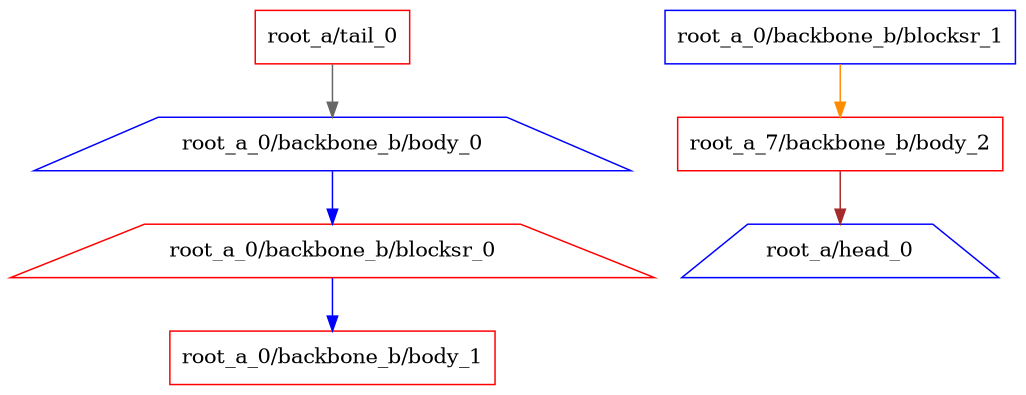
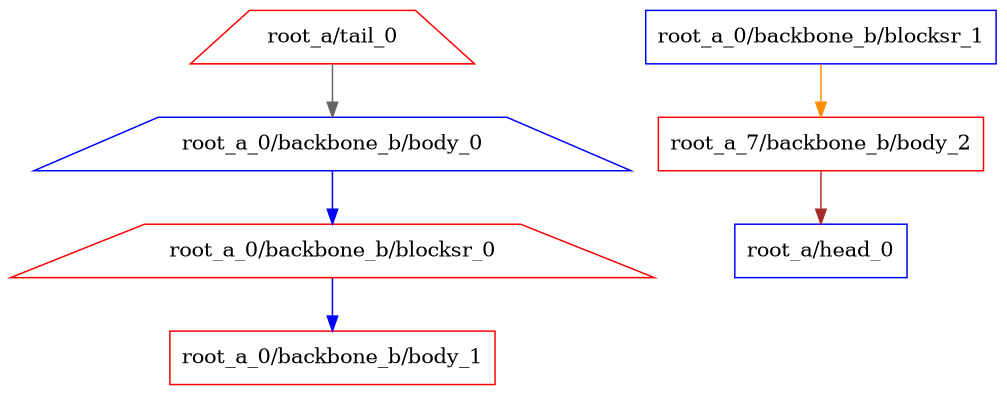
(332, 37) -> (332, 37)
(840, 251) -> (821, 251)
